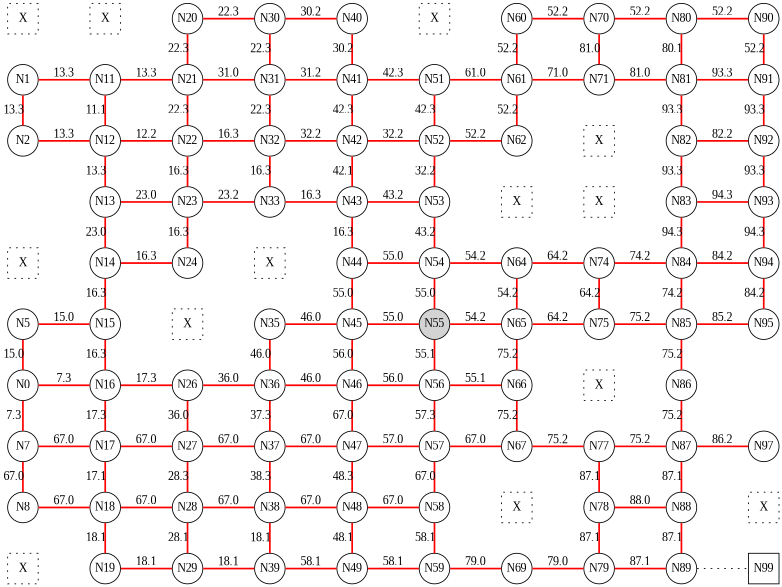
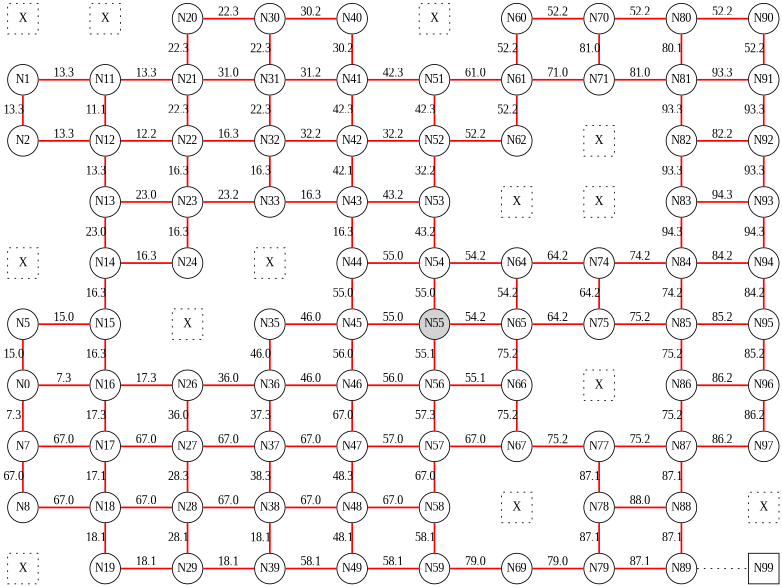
none -> (764, 385)
